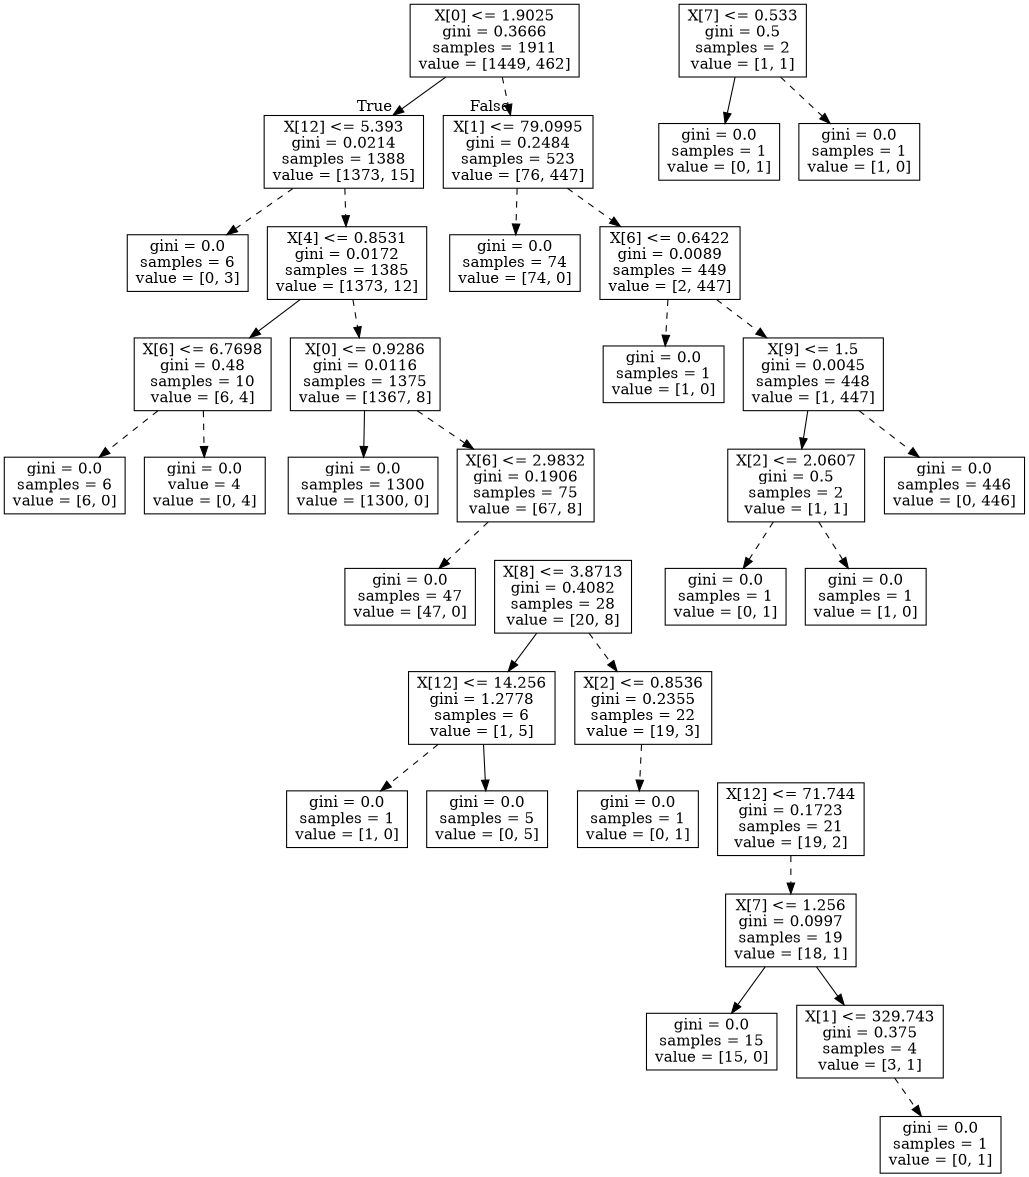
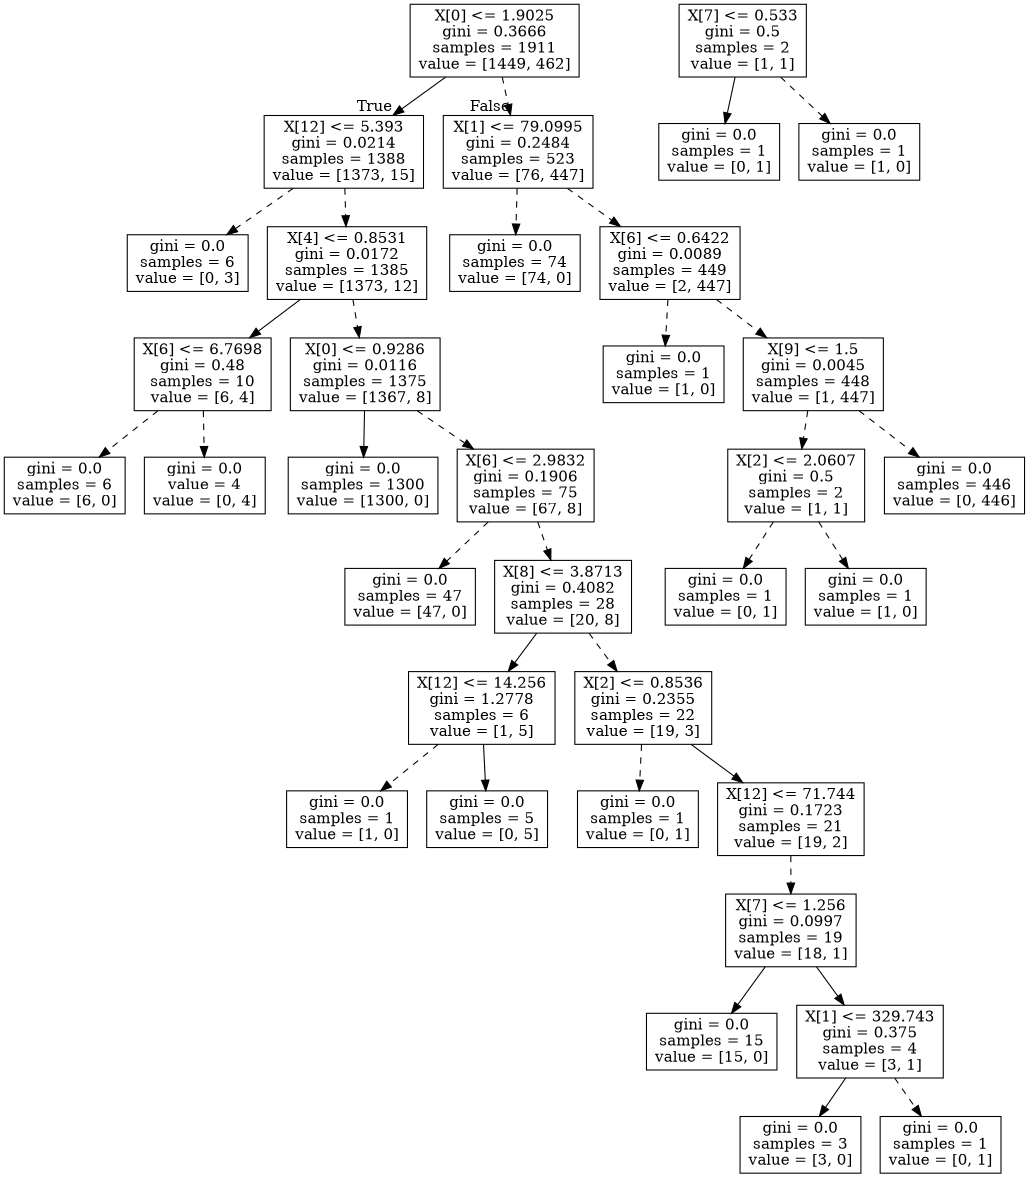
(806, 425) -> (806, 425)
none -> (543, 536)
none -> (713, 760)
none -> (800, 1145)
